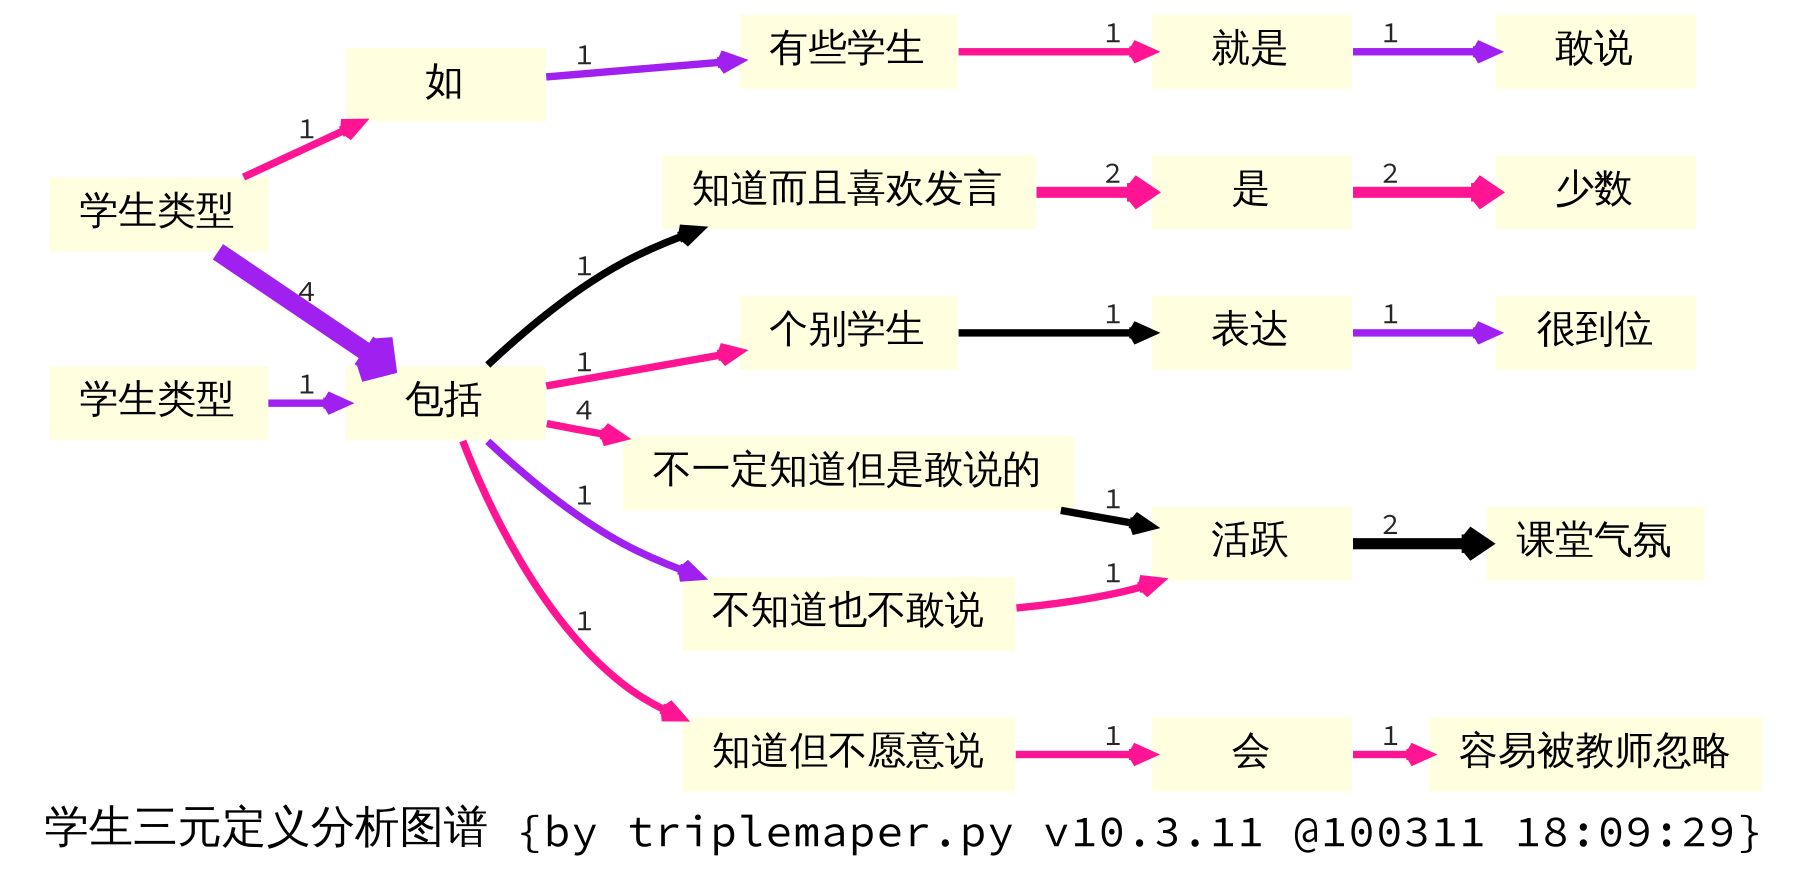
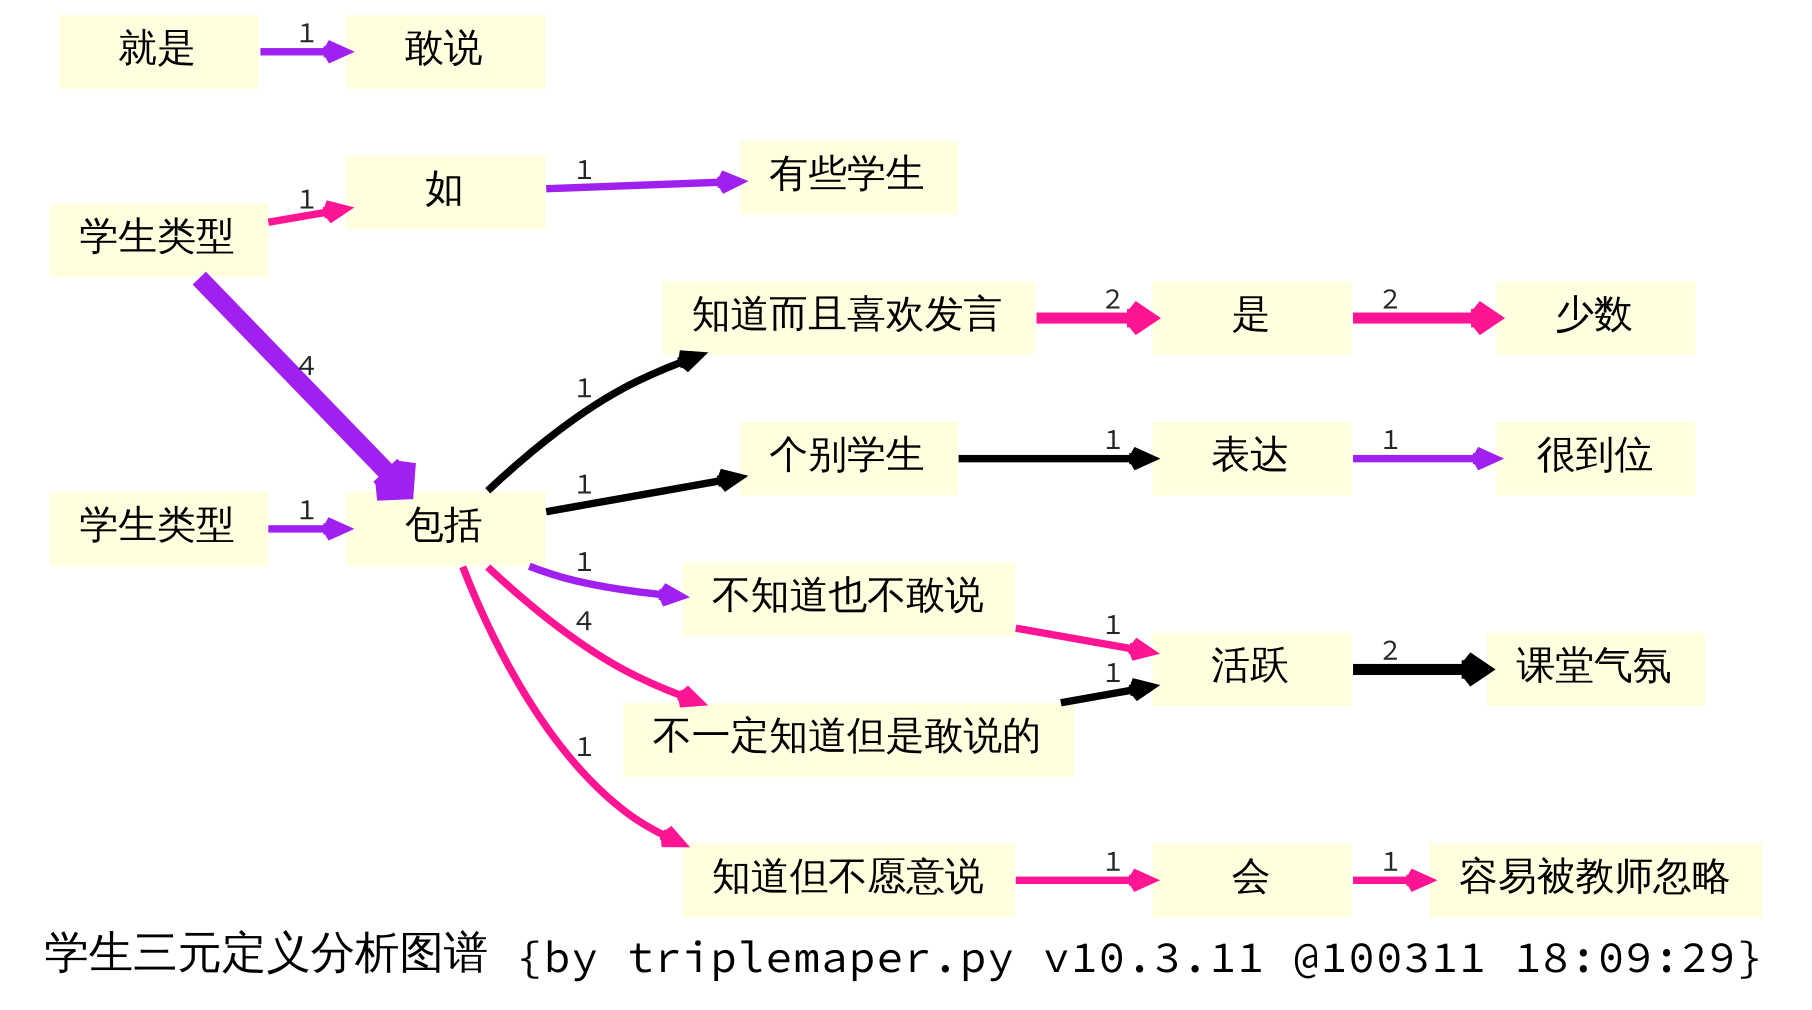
(1045, 52) -> none
(634, 370) -> (634, 496)
